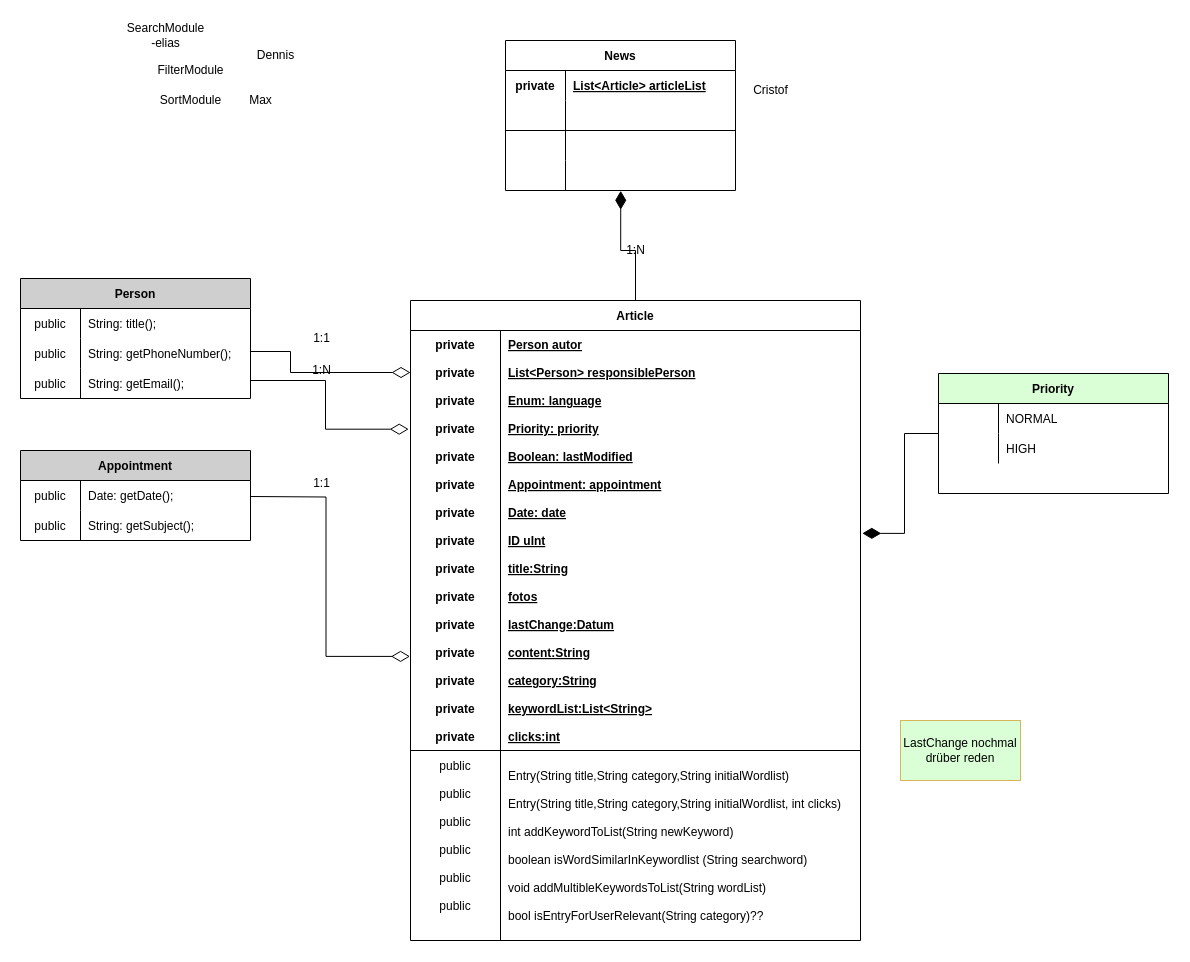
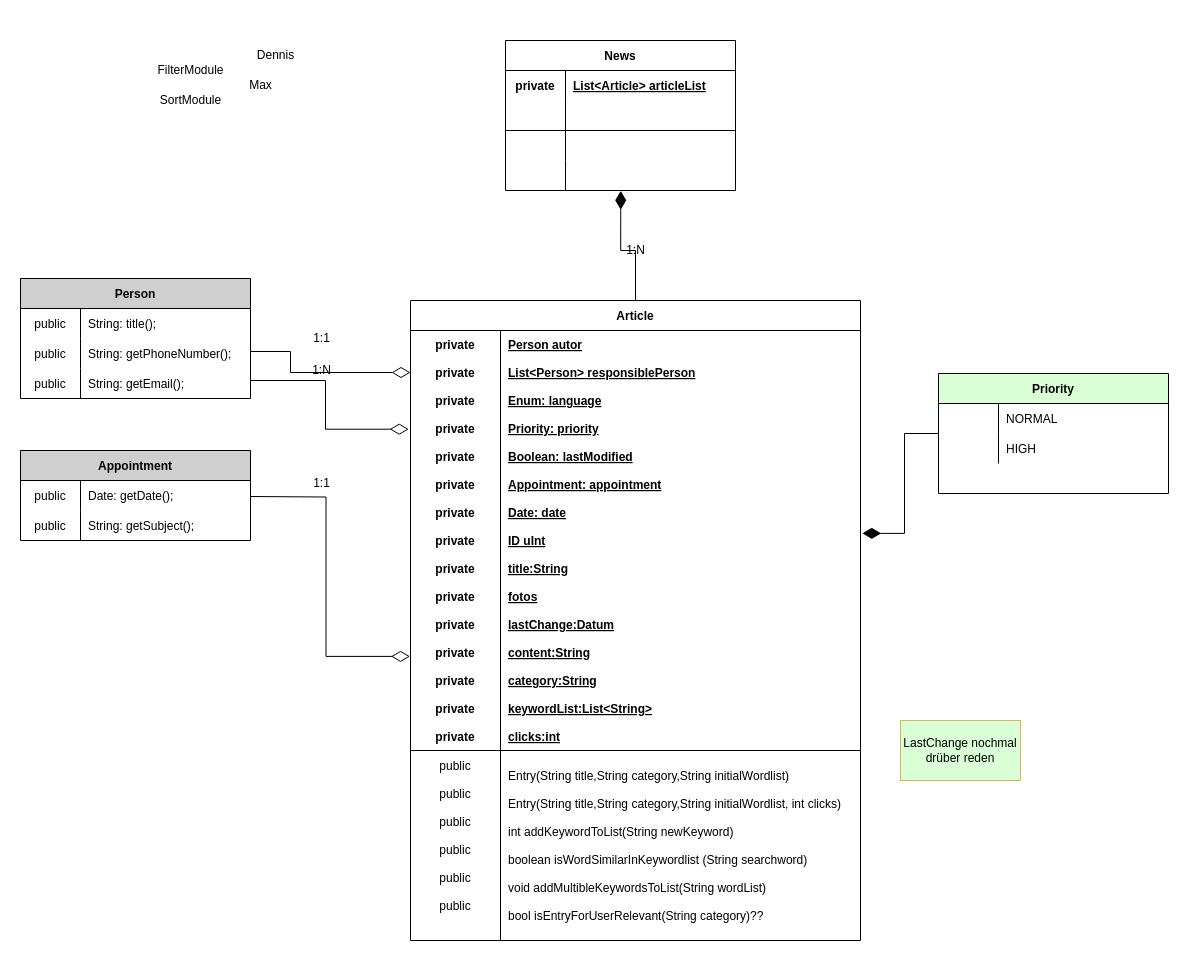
(166, 36) -> none
(771, 91) -> none
(261, 101) -> (261, 86)
